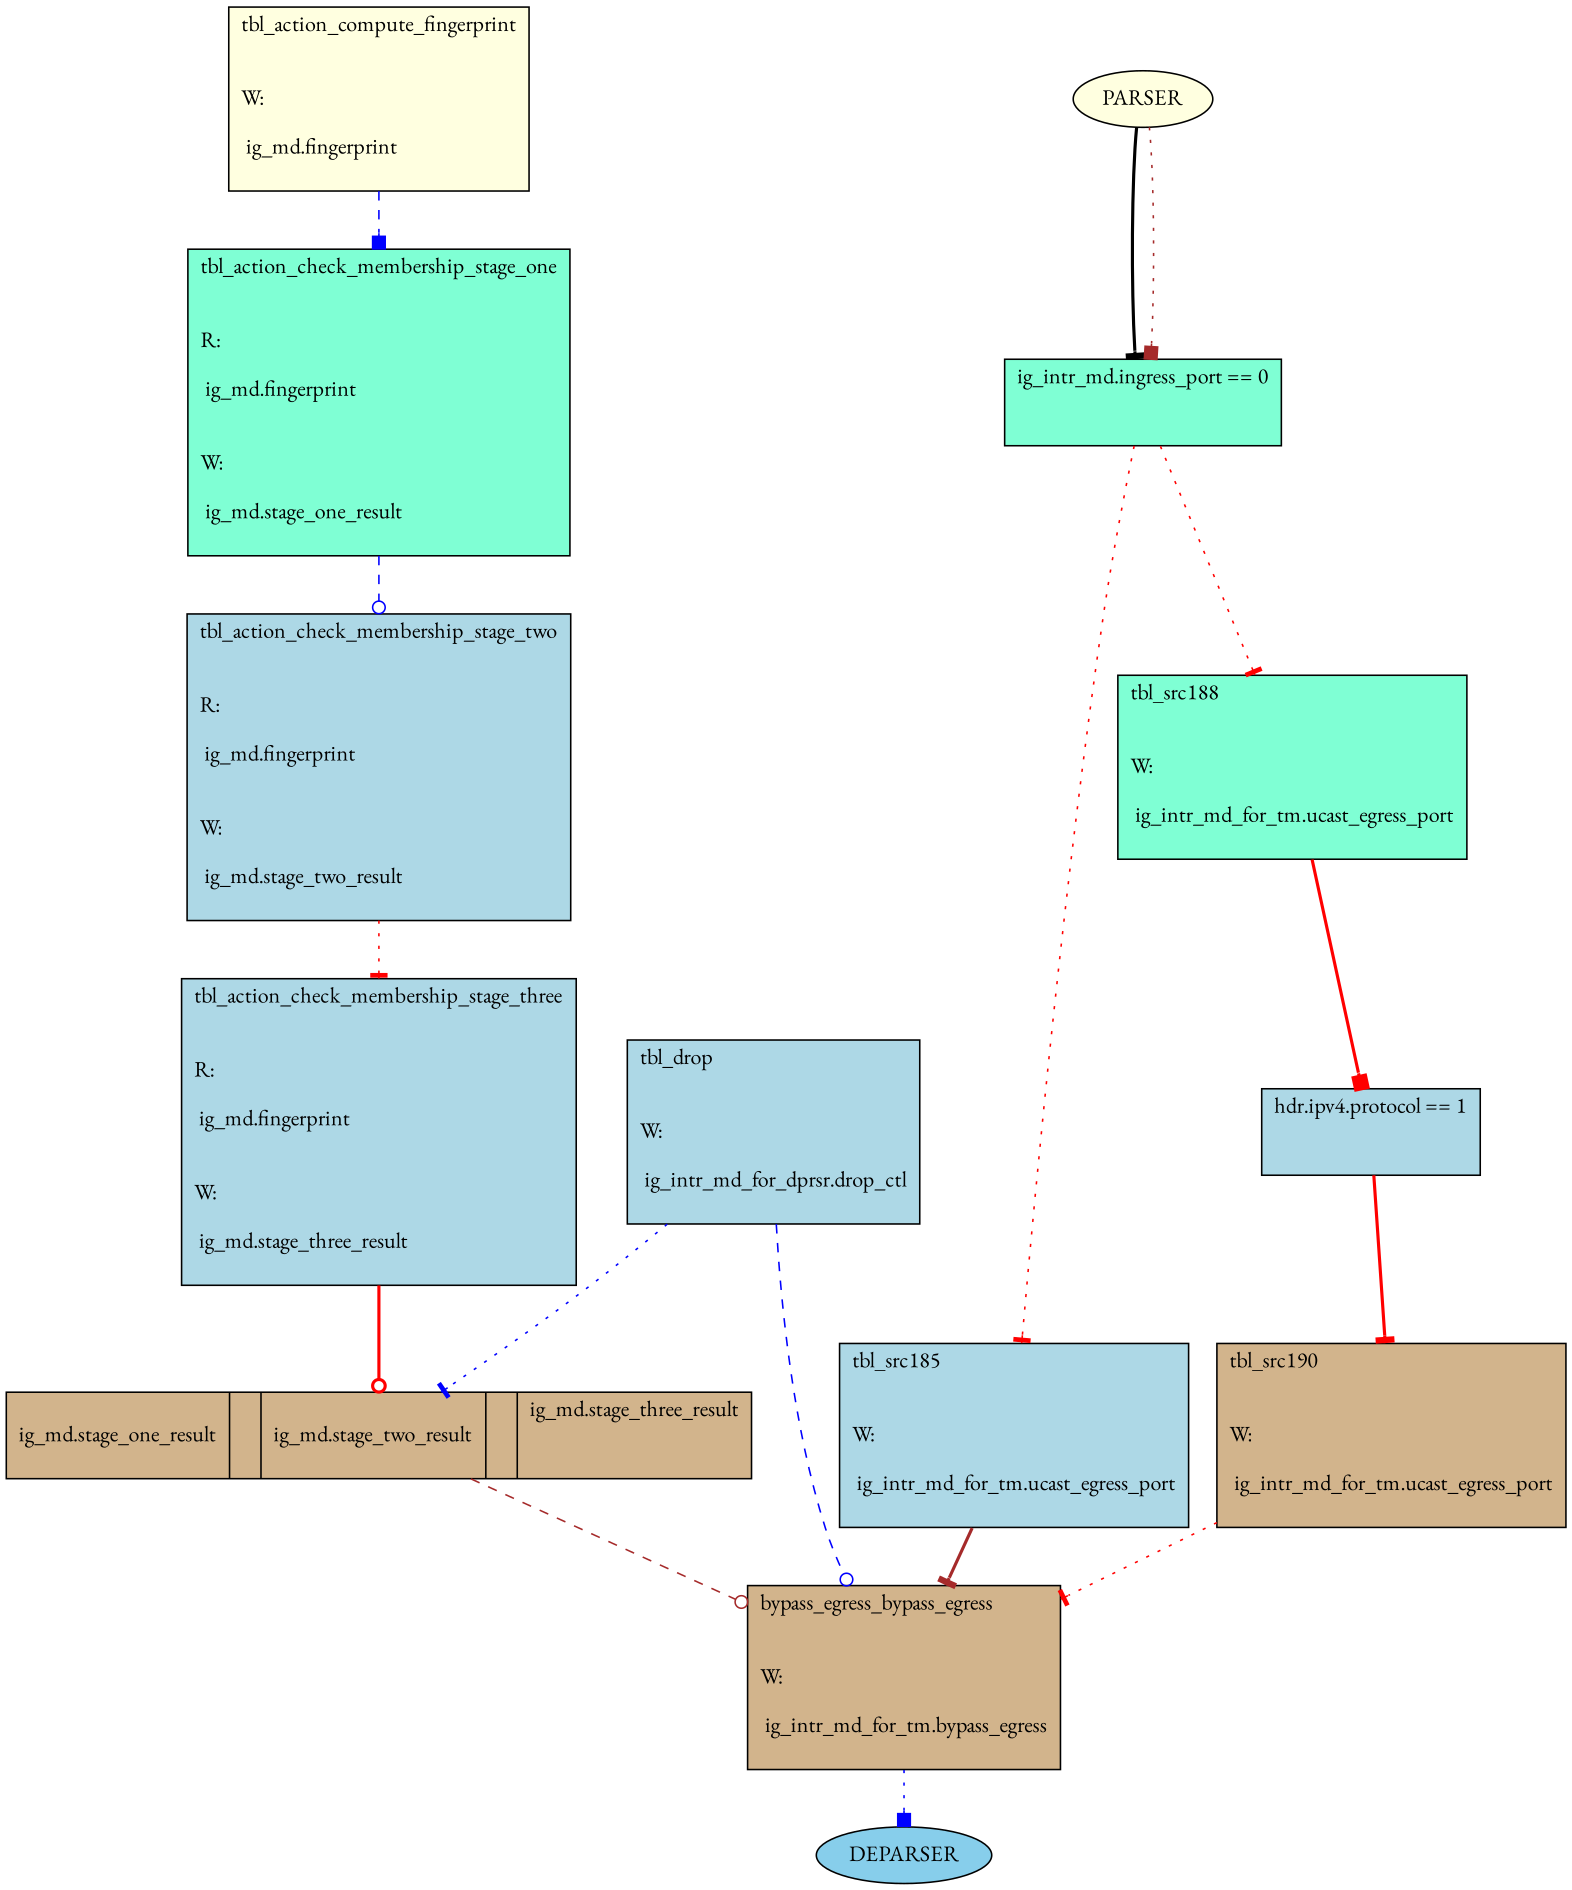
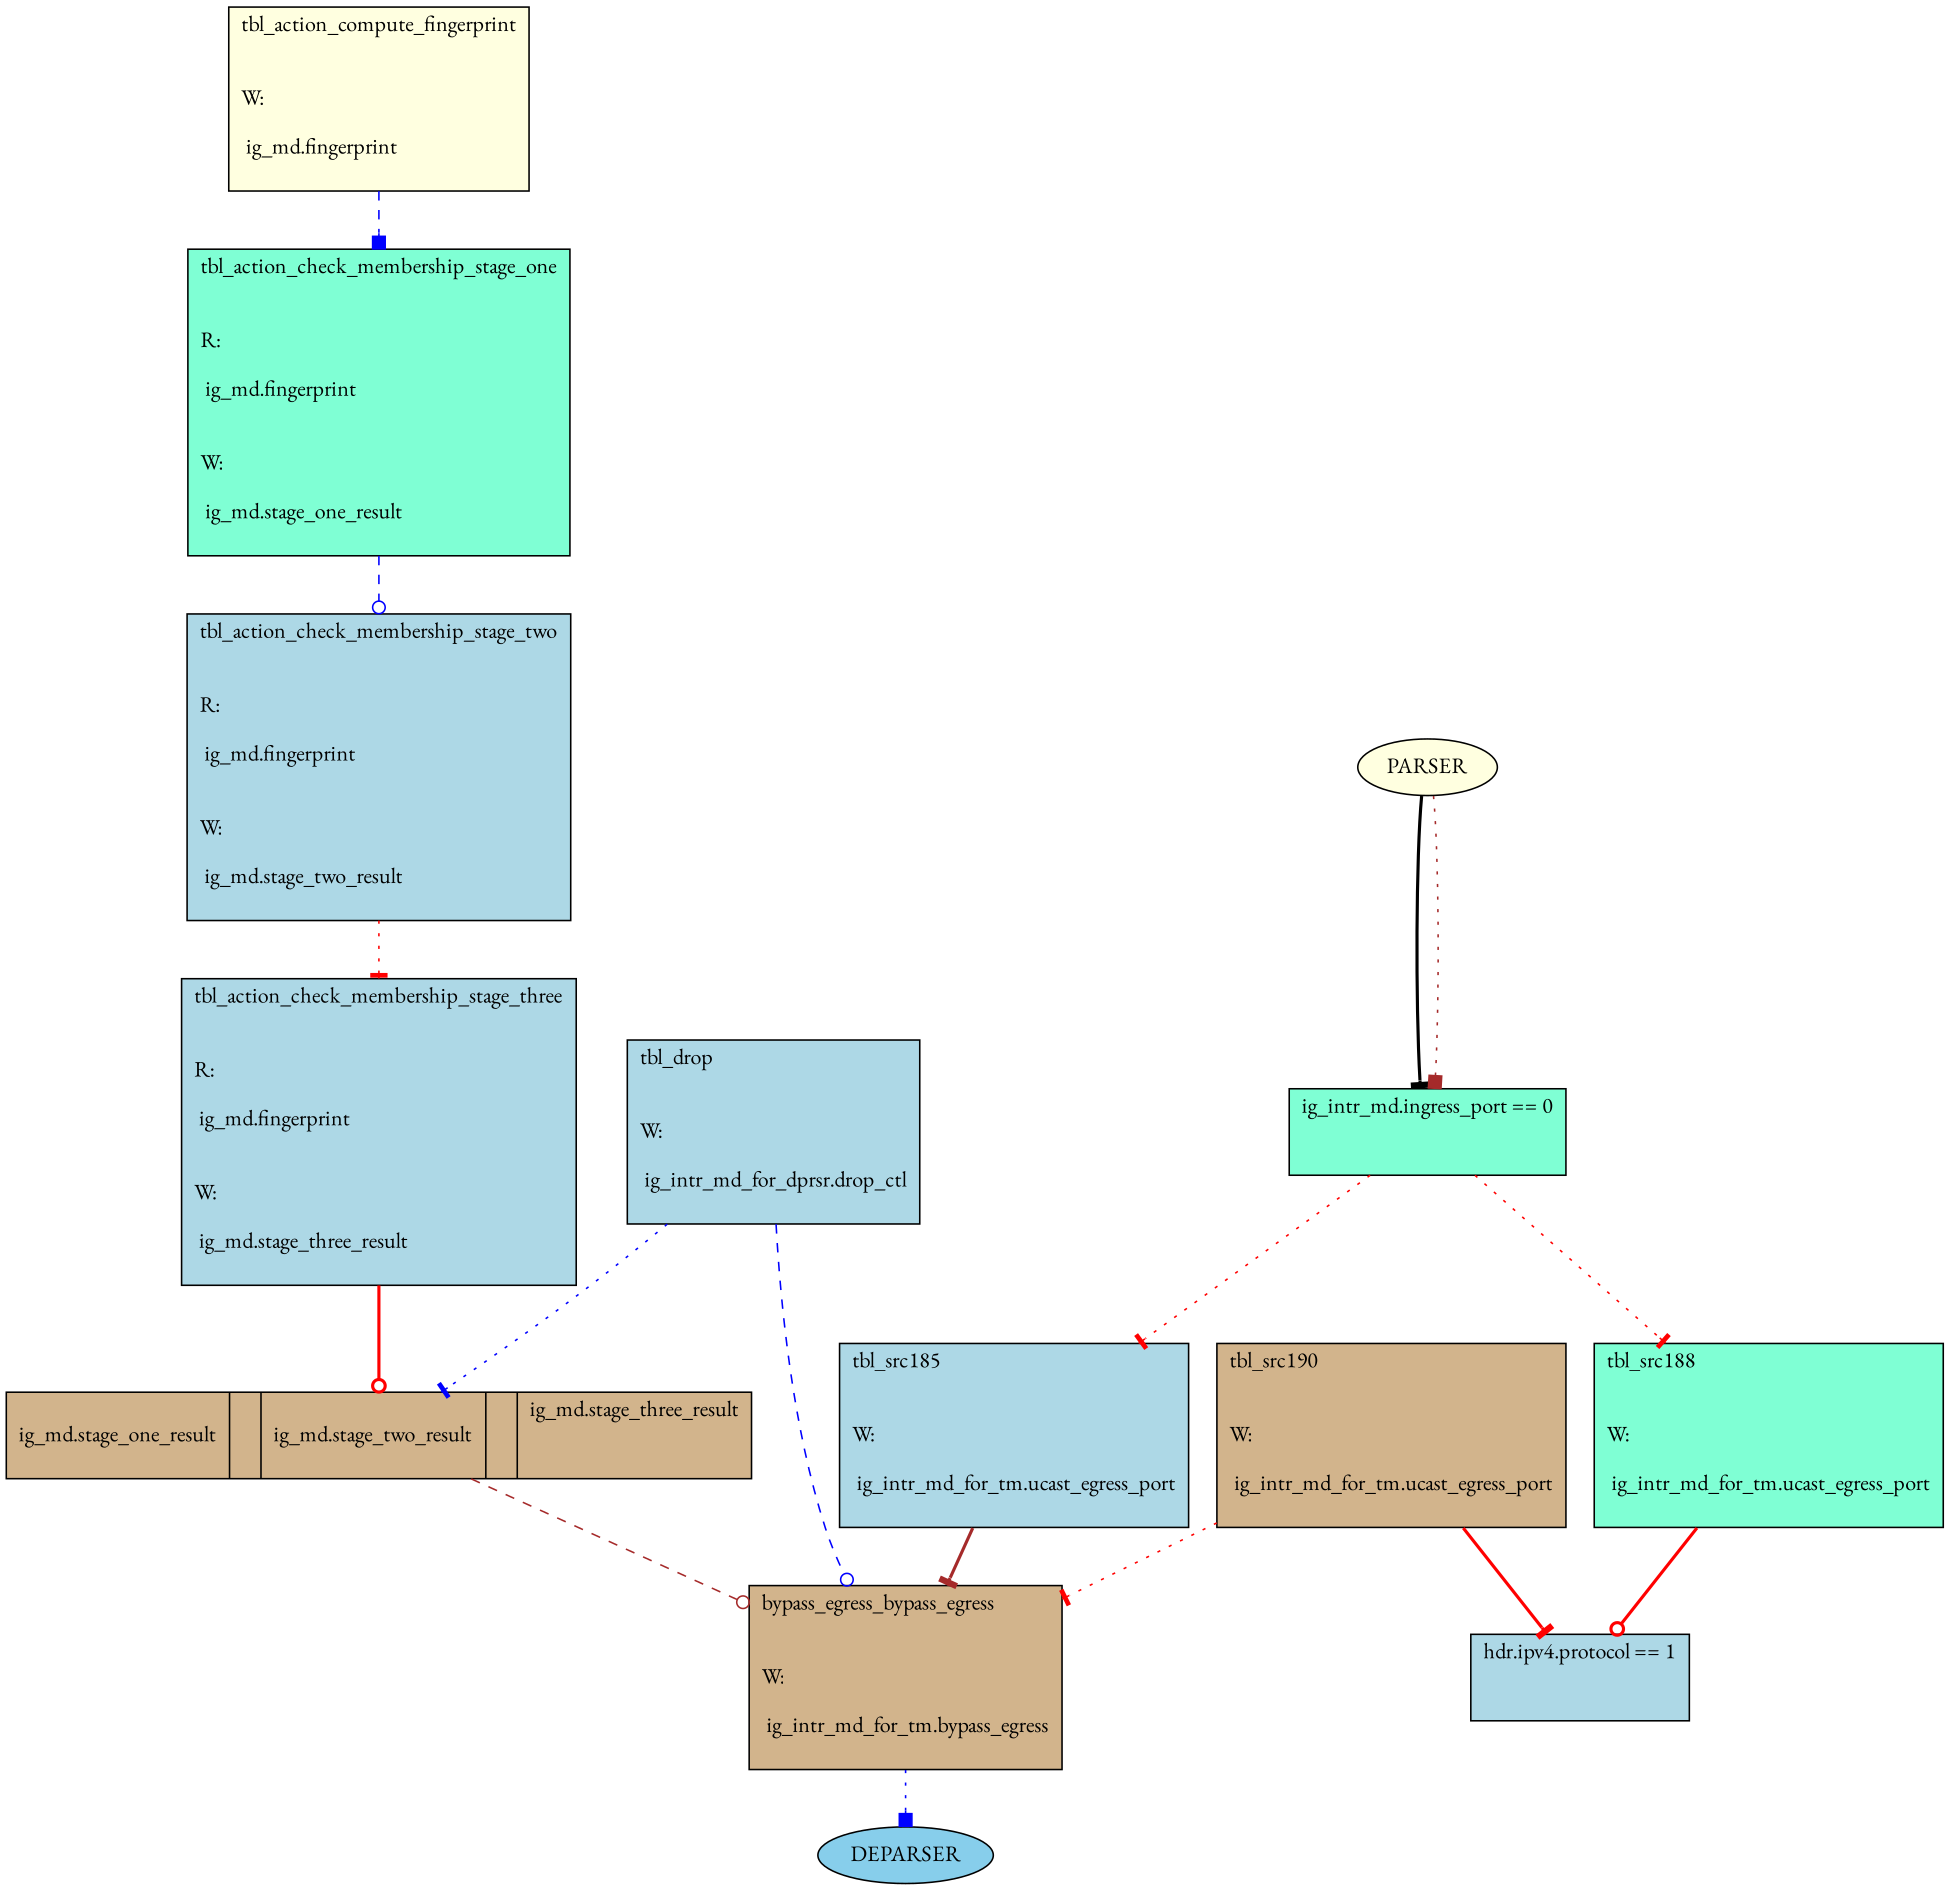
(1335, 966) -> (1659, 1576)
(1379, 1255) -> (1503, 1578)
